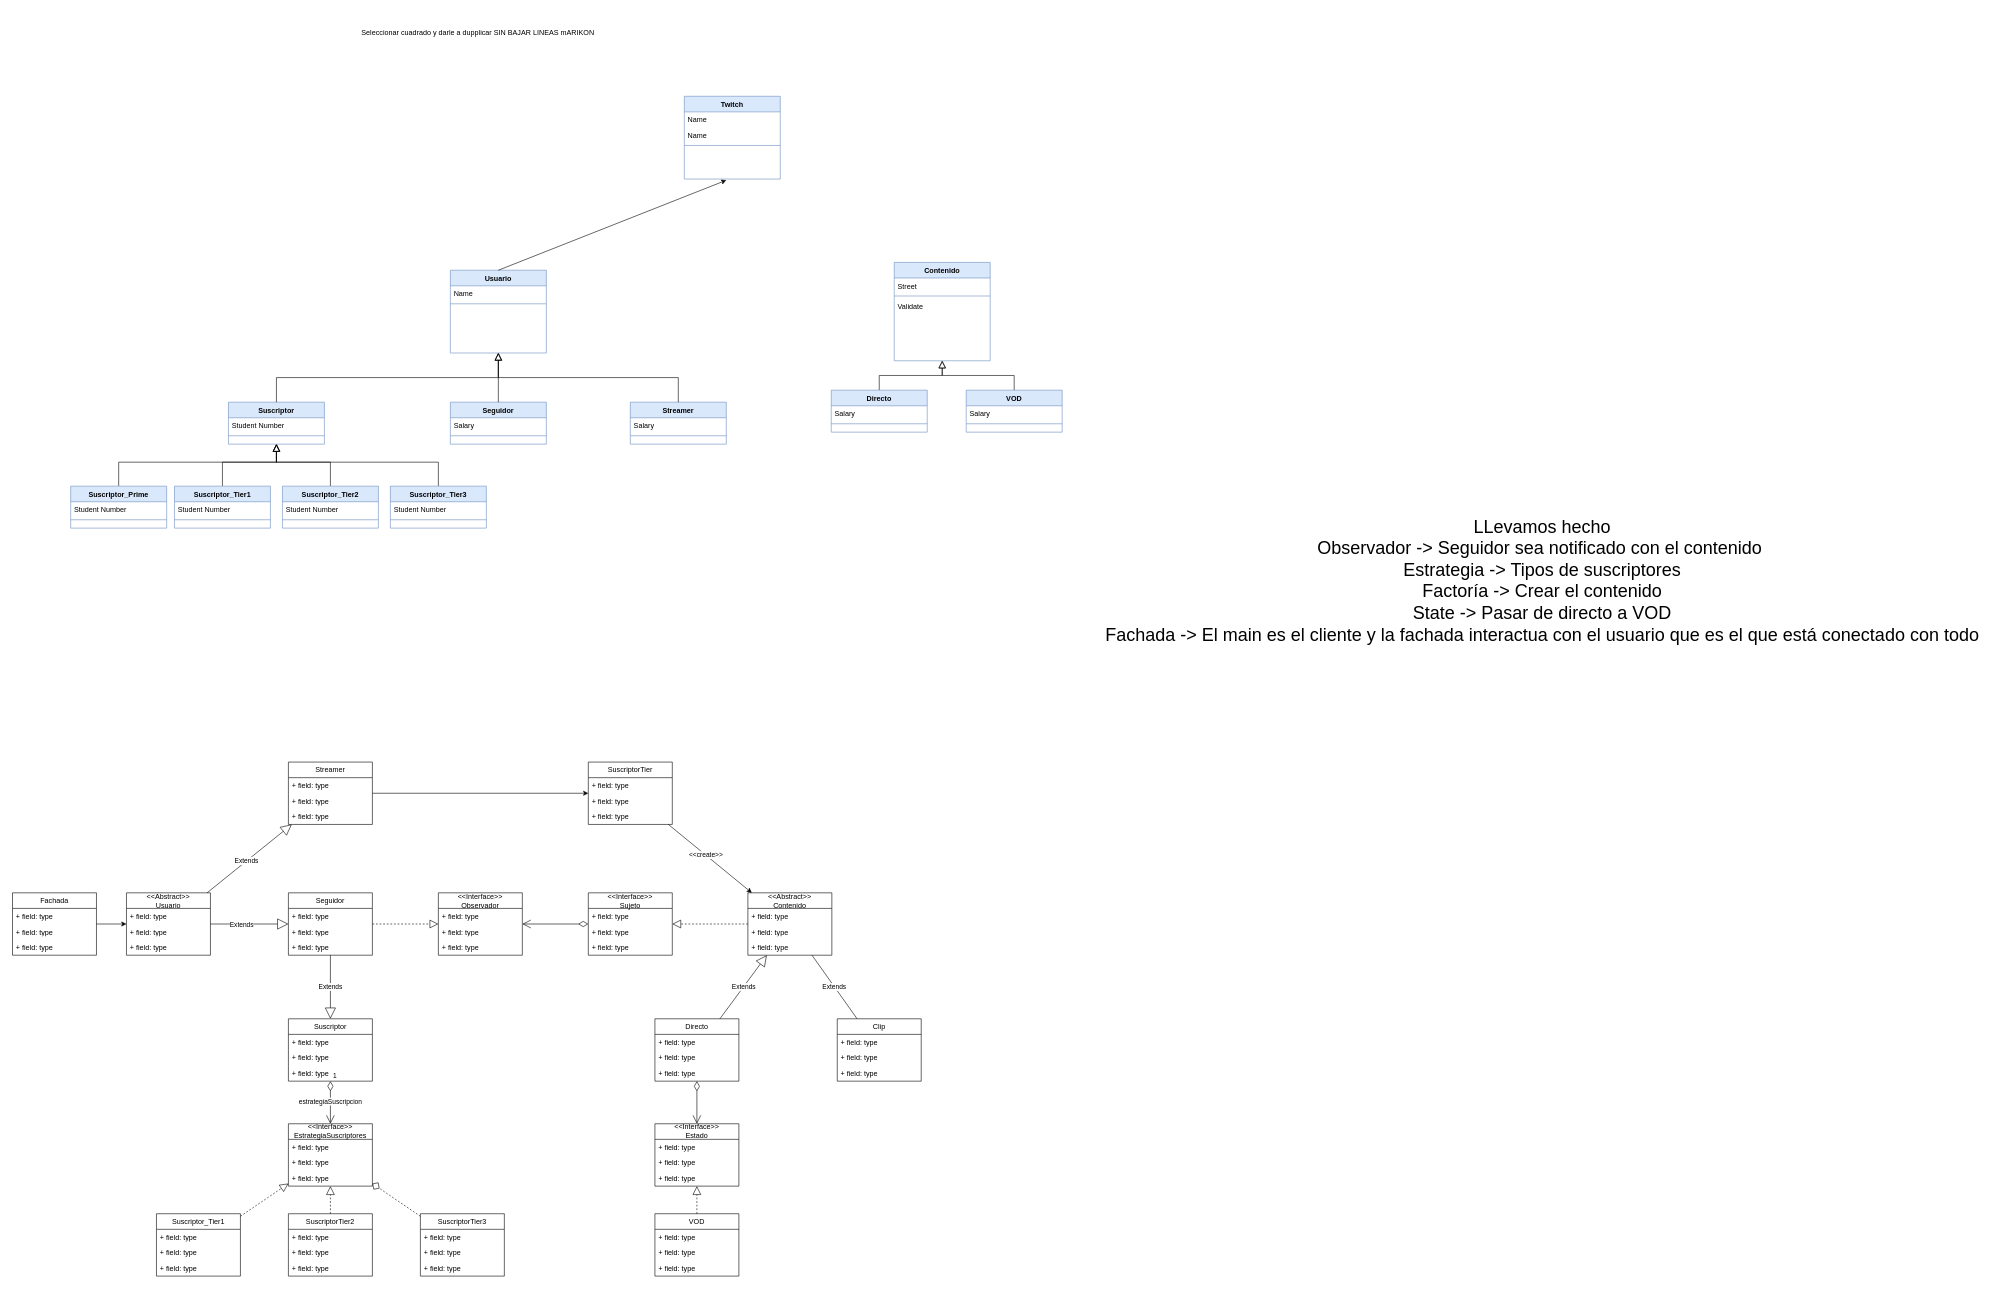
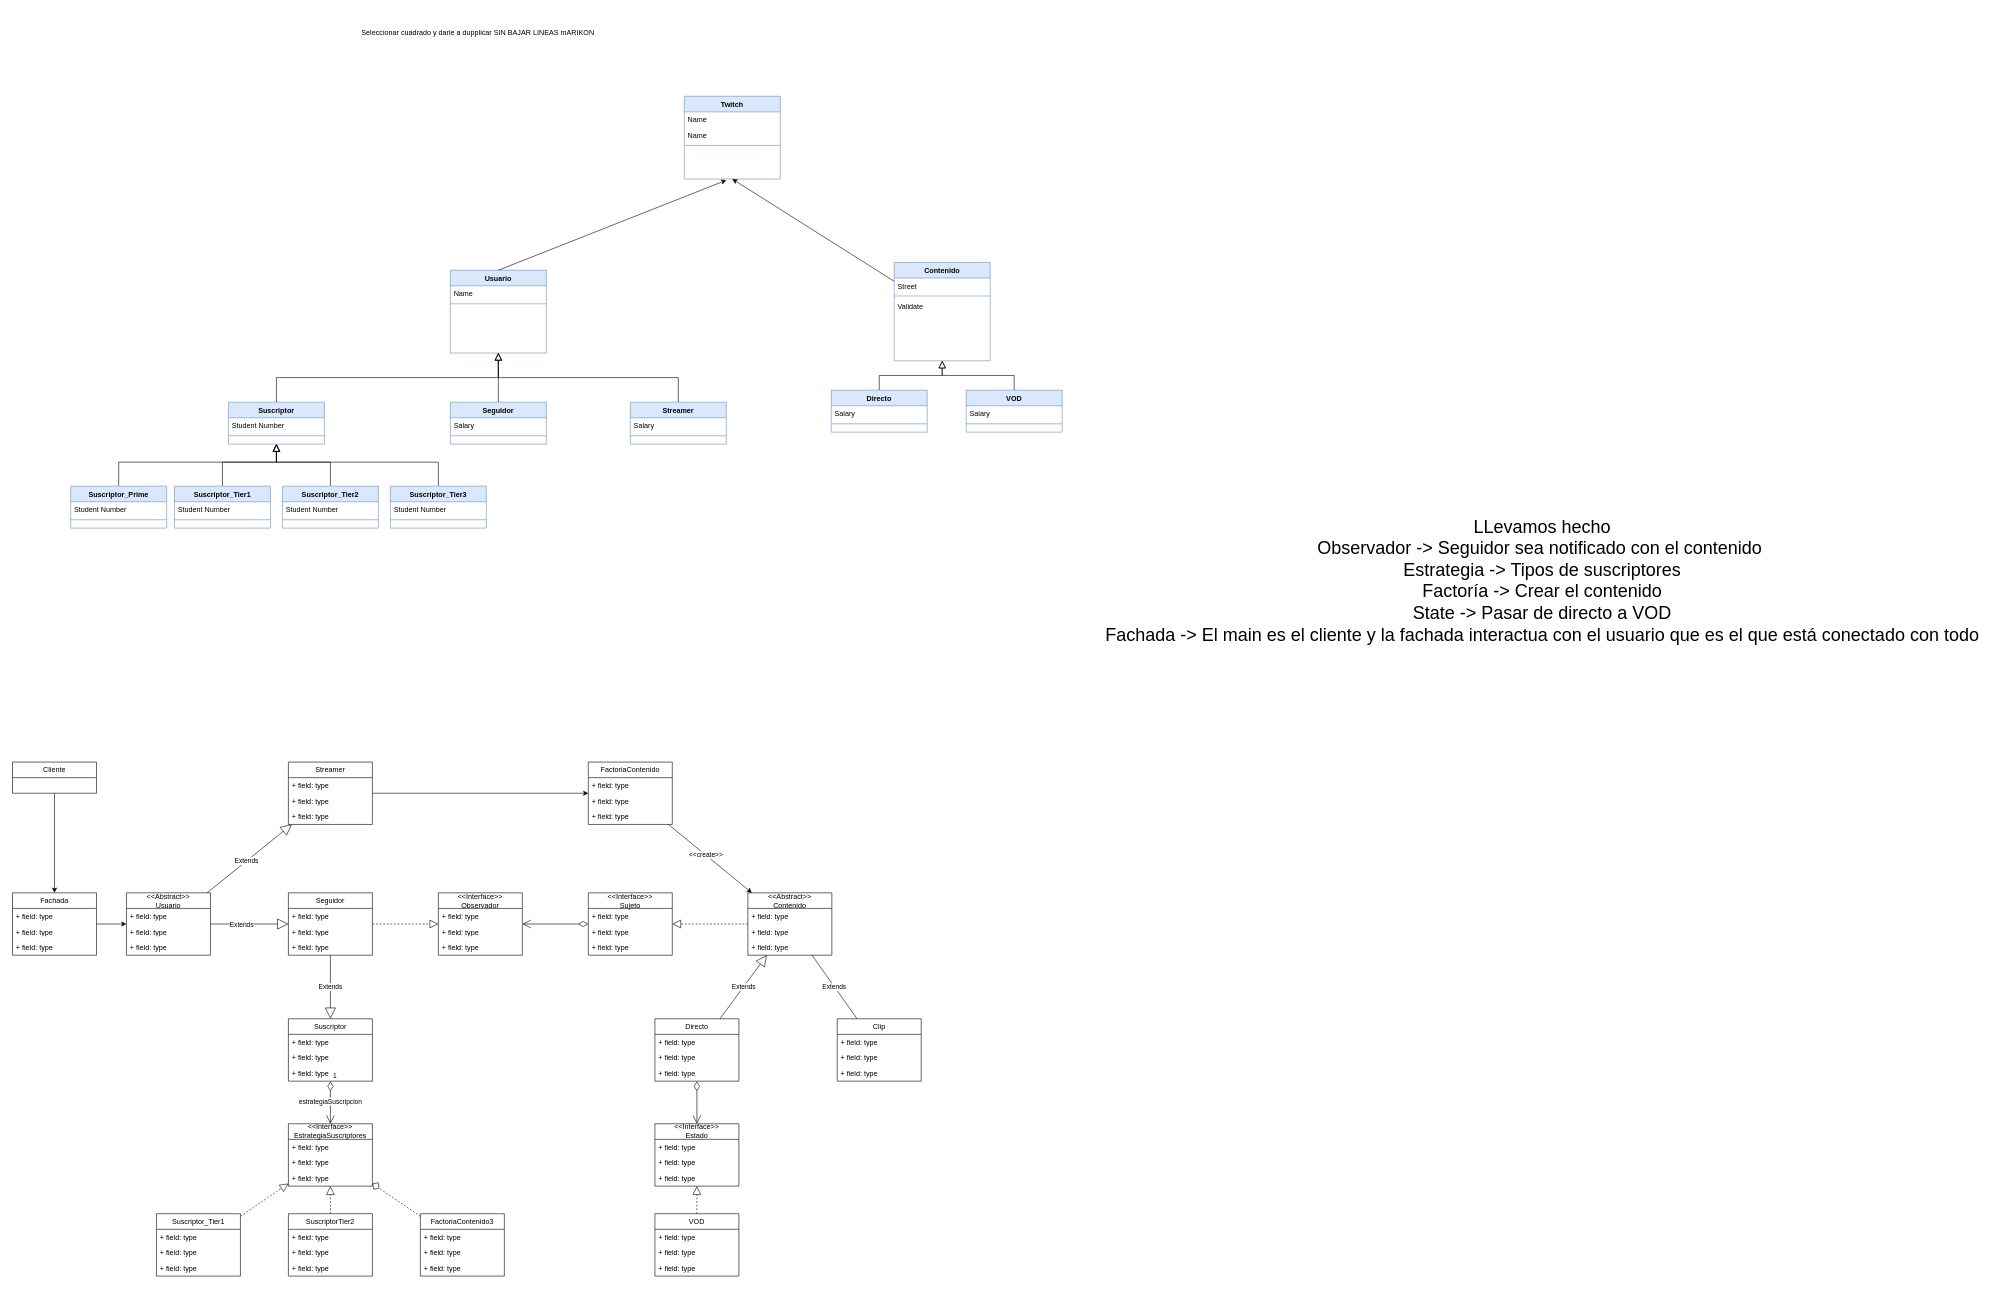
none -> (814, 230)
(630, 770) -> (630, 770)
none -> (54, 778)
none -> (54, 841)
(462, 1222) -> (462, 1222)
